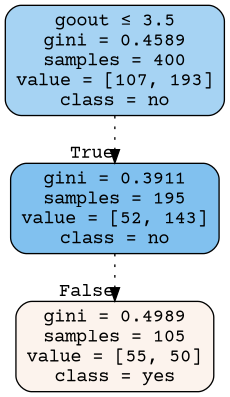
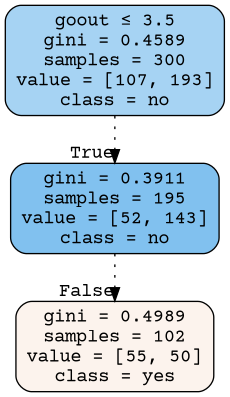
(115, 60) -> (115, 60)
(115, 336) -> (115, 336)
